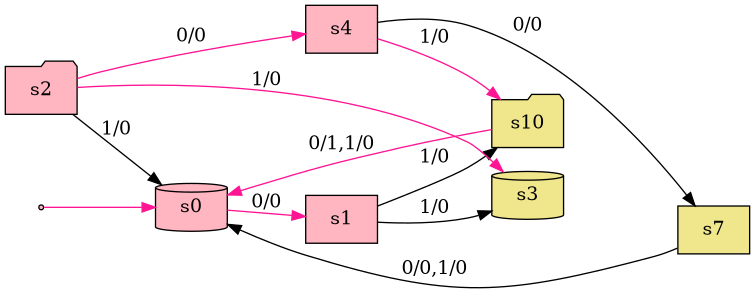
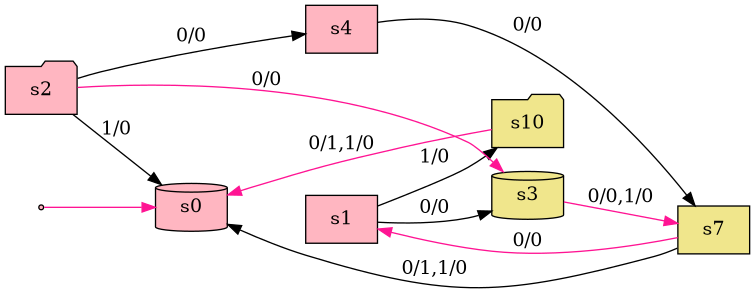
(184, 54) -> (184, 54)
(436, 60) -> none
(266, 80) -> (266, 80)
(435, 208) -> (435, 208)
none -> (614, 211)
(260, 213) -> (534, 253)
(435, 269) -> (435, 269)
